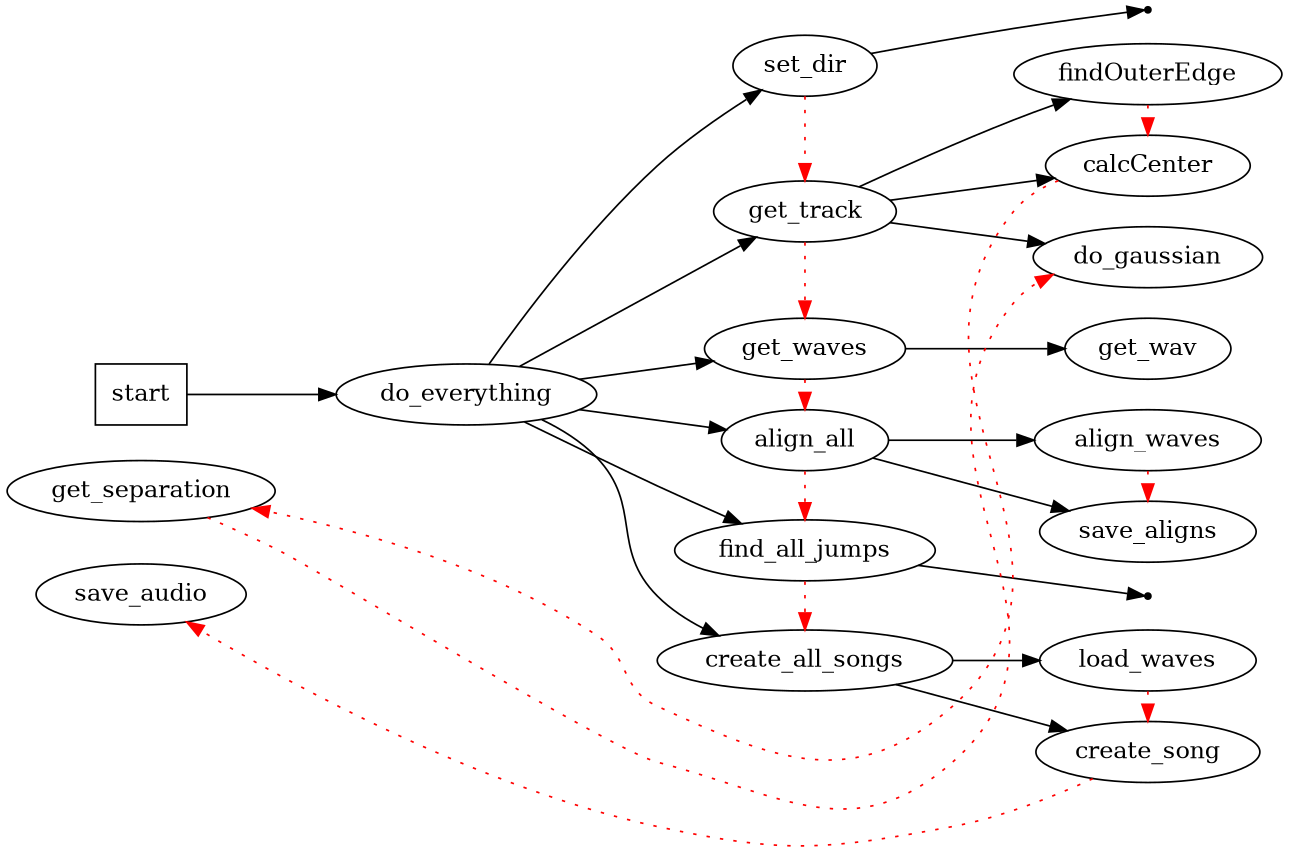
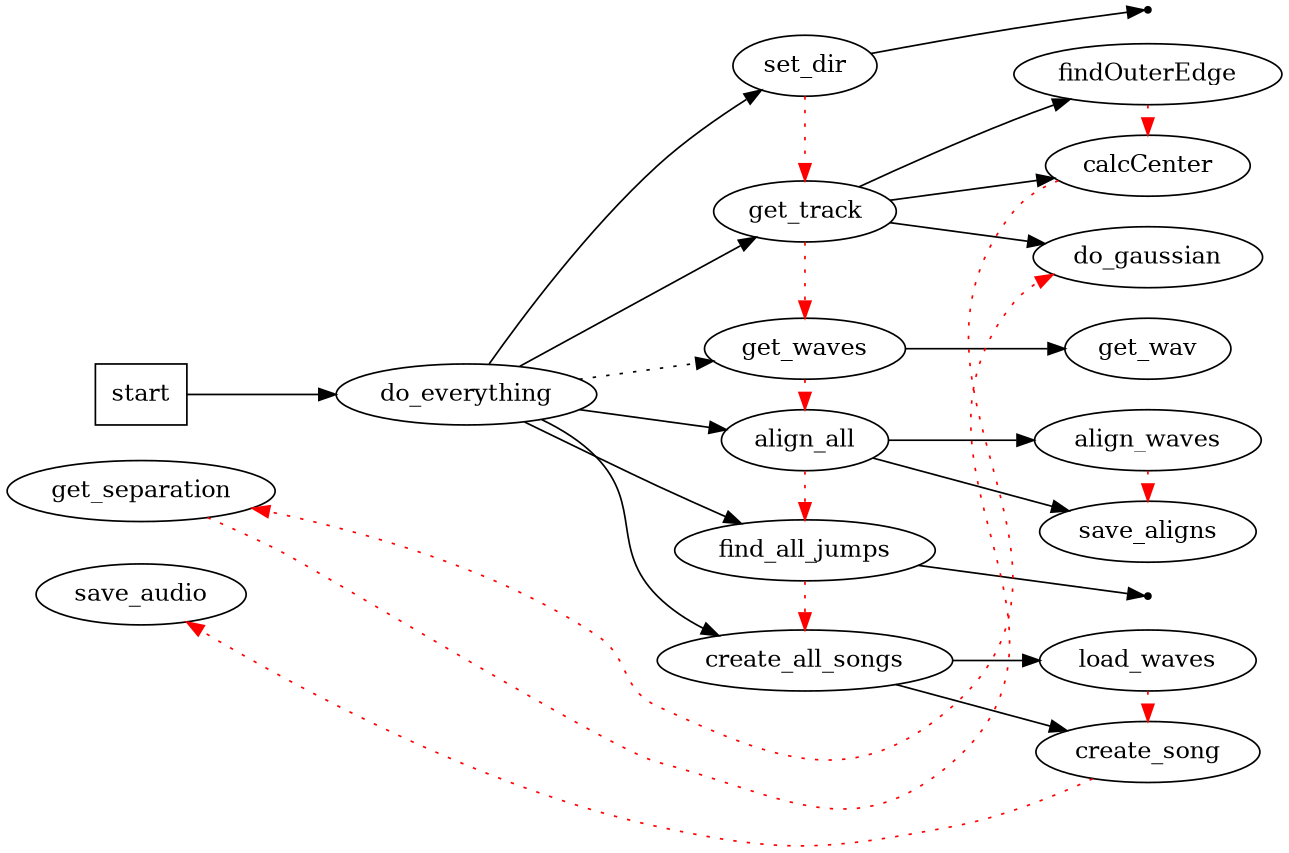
(638, 371) -> (638, 371)
